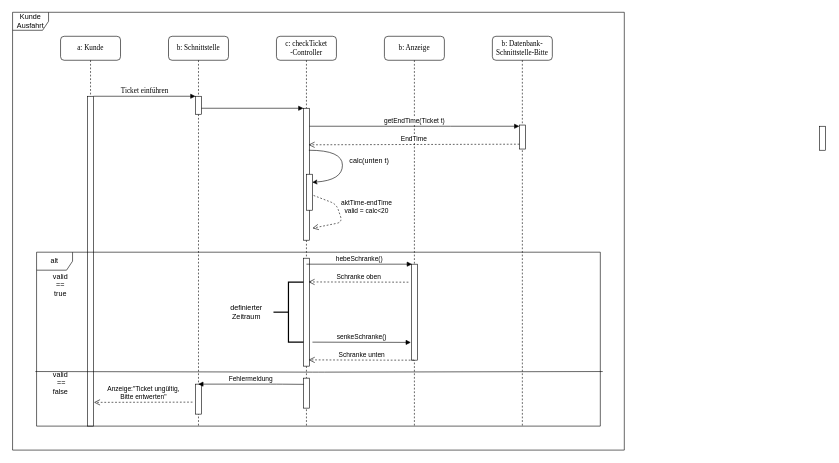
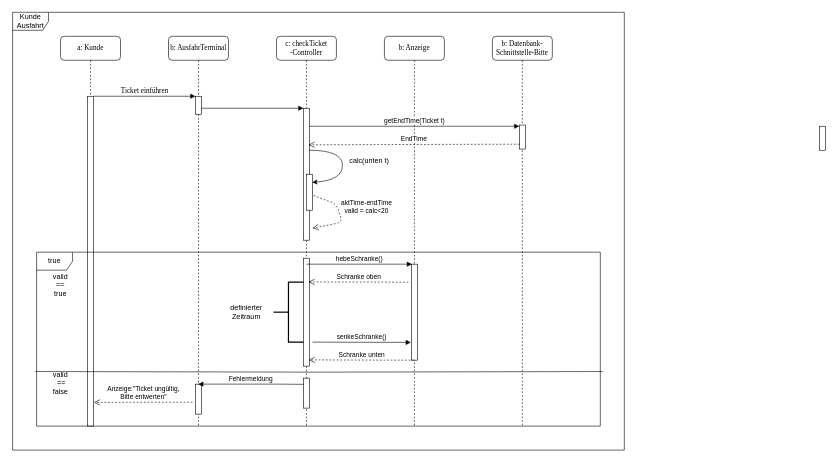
(198, 48) -> (198, 48)
(54, 261) -> (54, 261)
